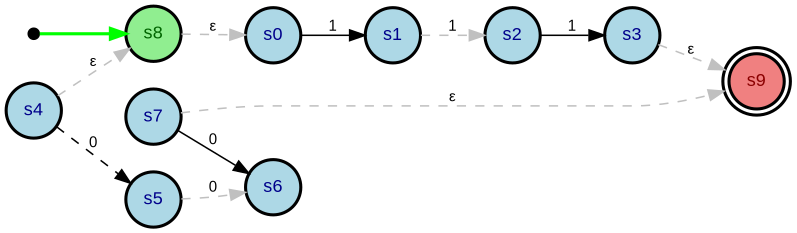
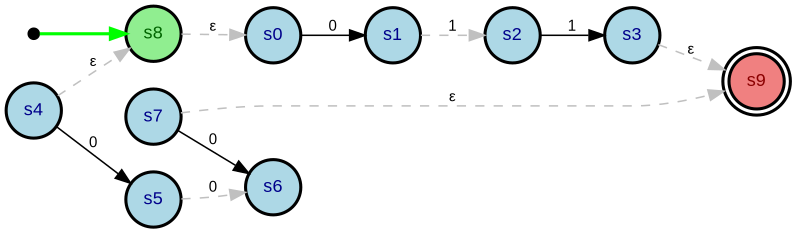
(333, 27) -> (333, 27)
(88, 150) -> (88, 150)
